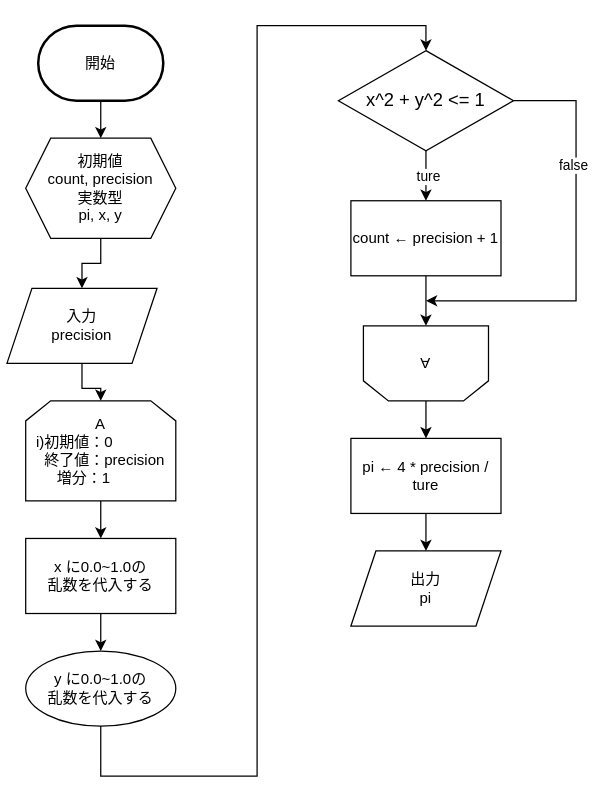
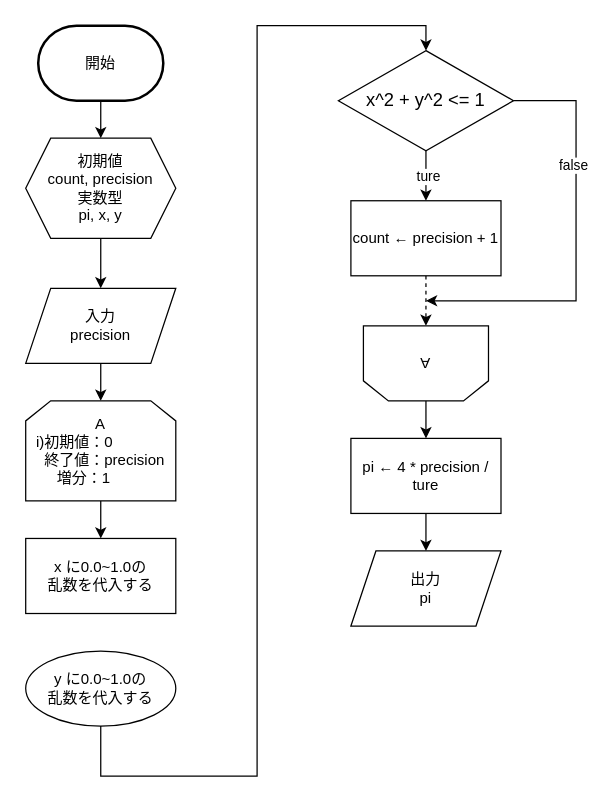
(426, 296) -> (426, 296)
(82, 326) -> (101, 326)
(101, 636) -> none
